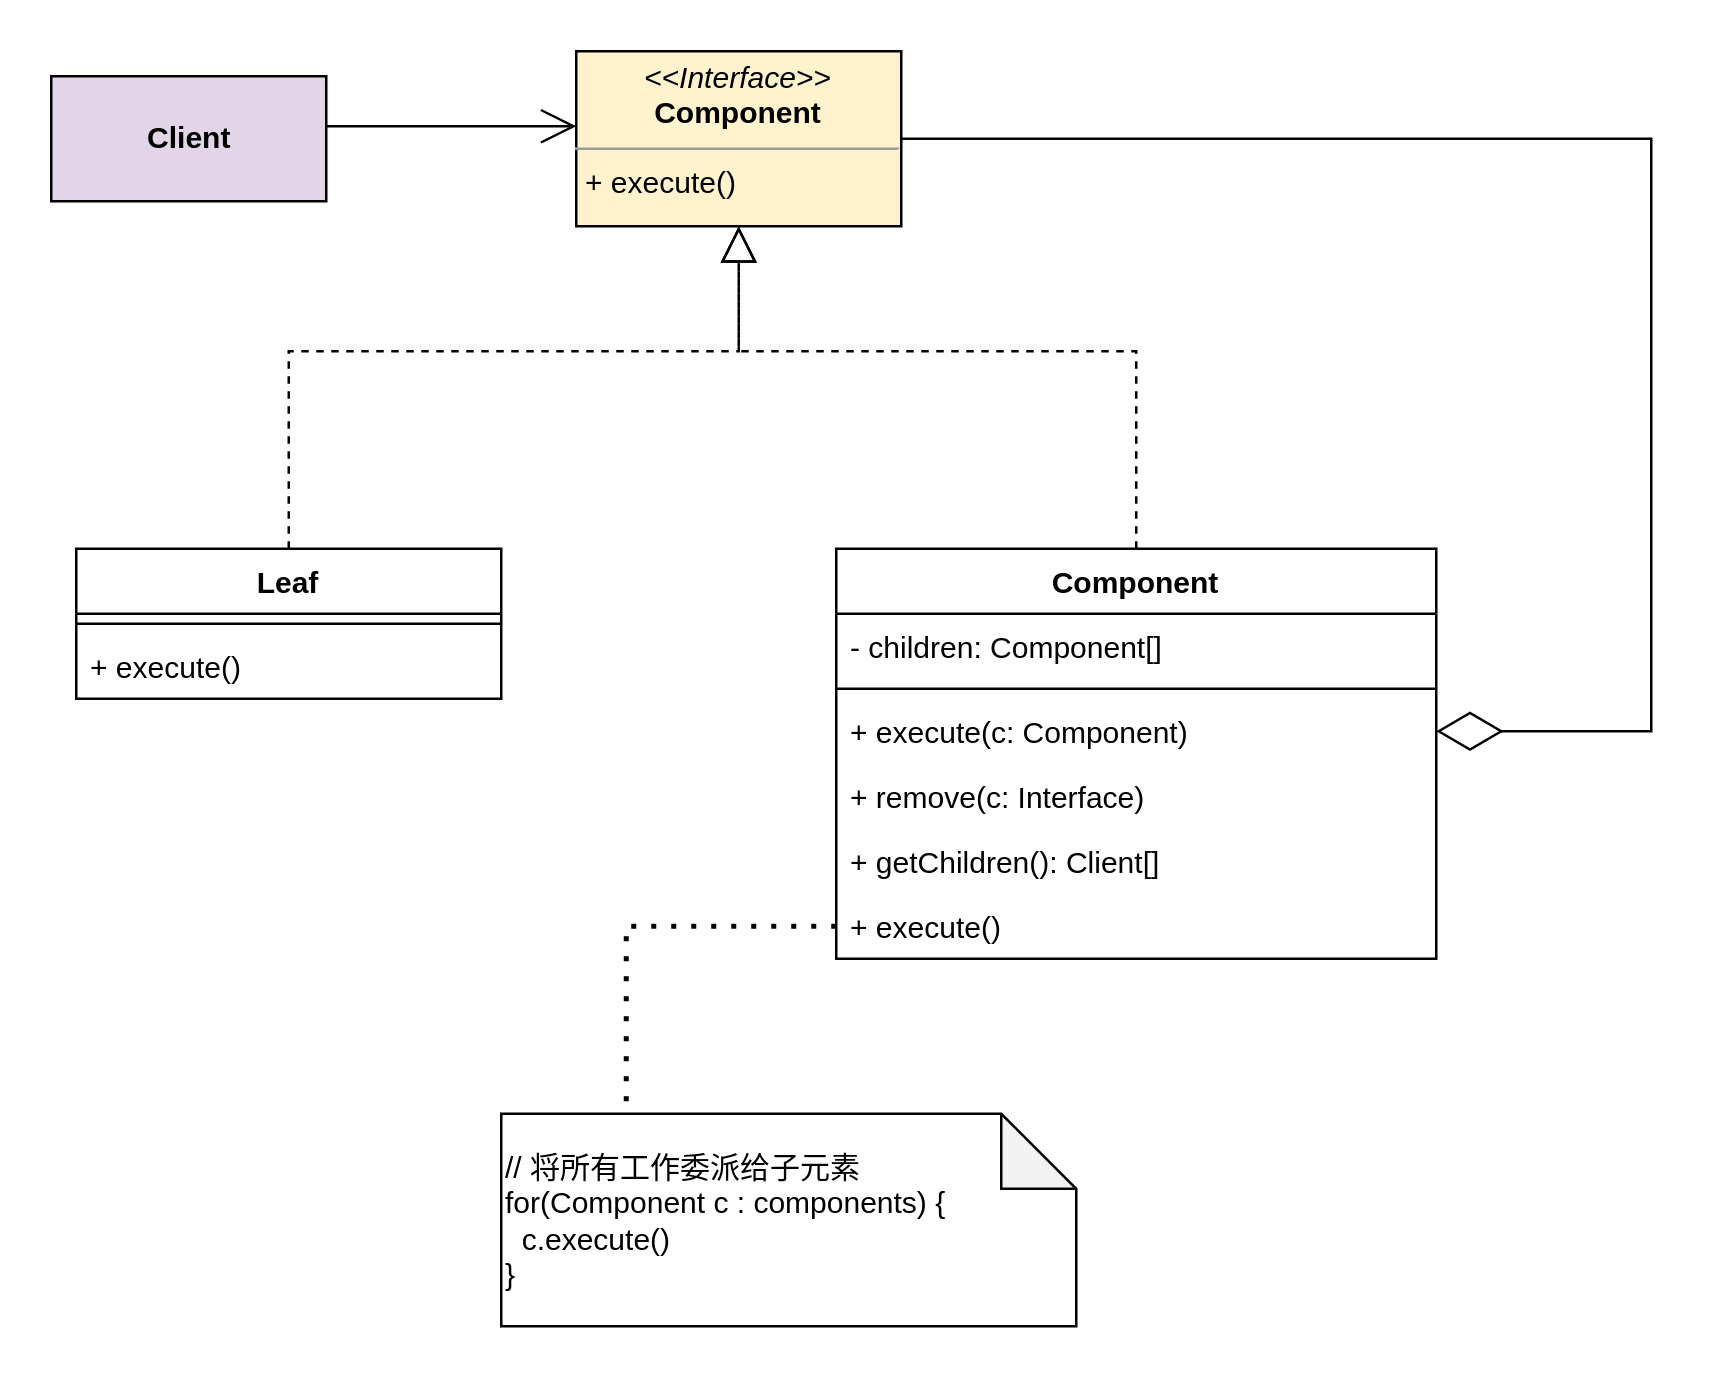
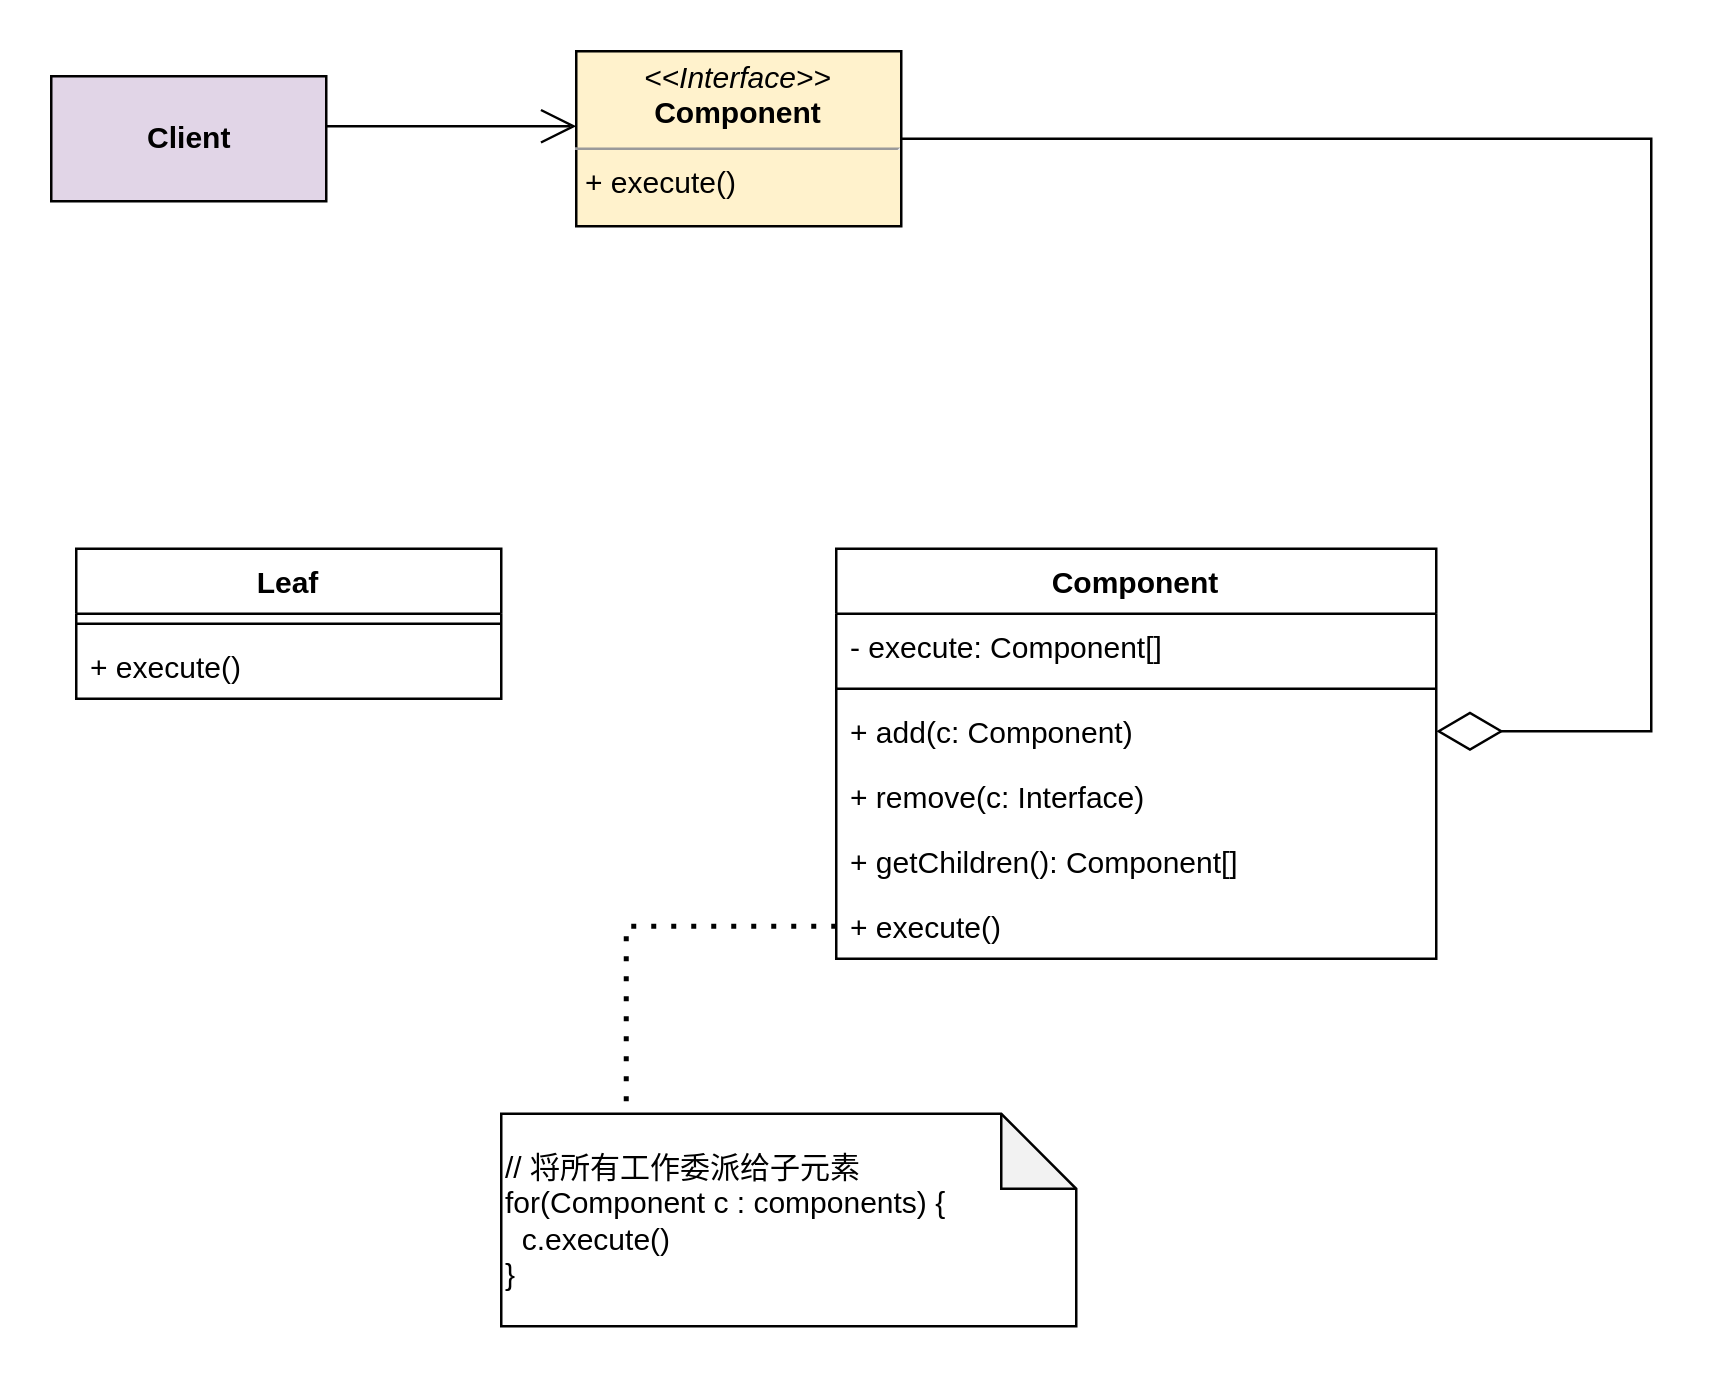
(411, 351) -> none
(1039, 351) -> none
(1028, 648) -> (1027, 648)
(1032, 733) -> (998, 733)
(1033, 863) -> (1066, 863)
